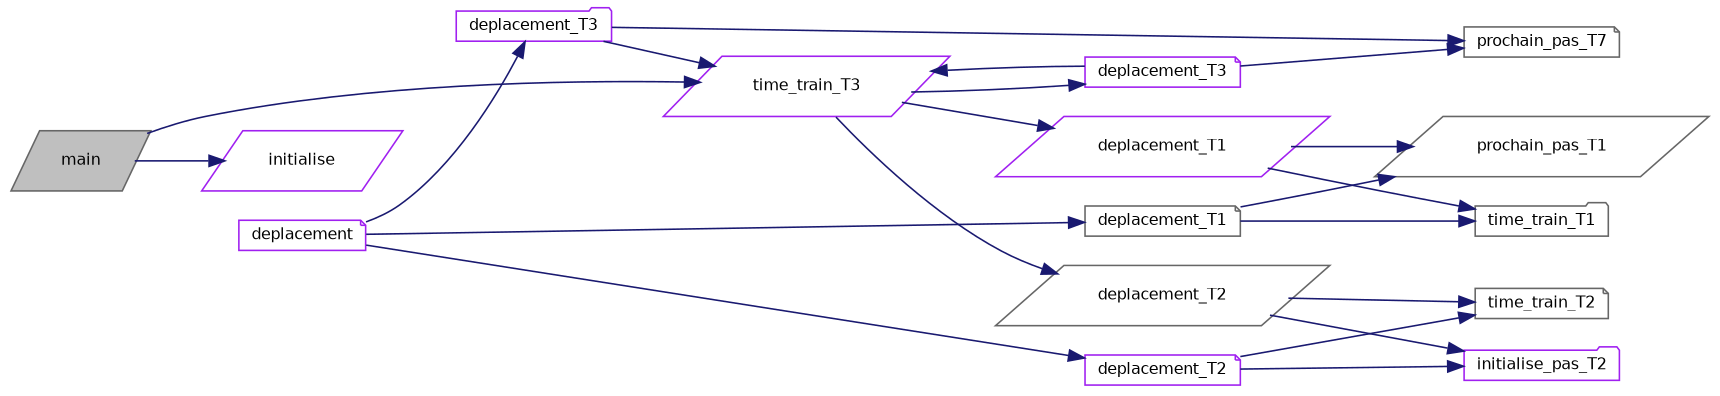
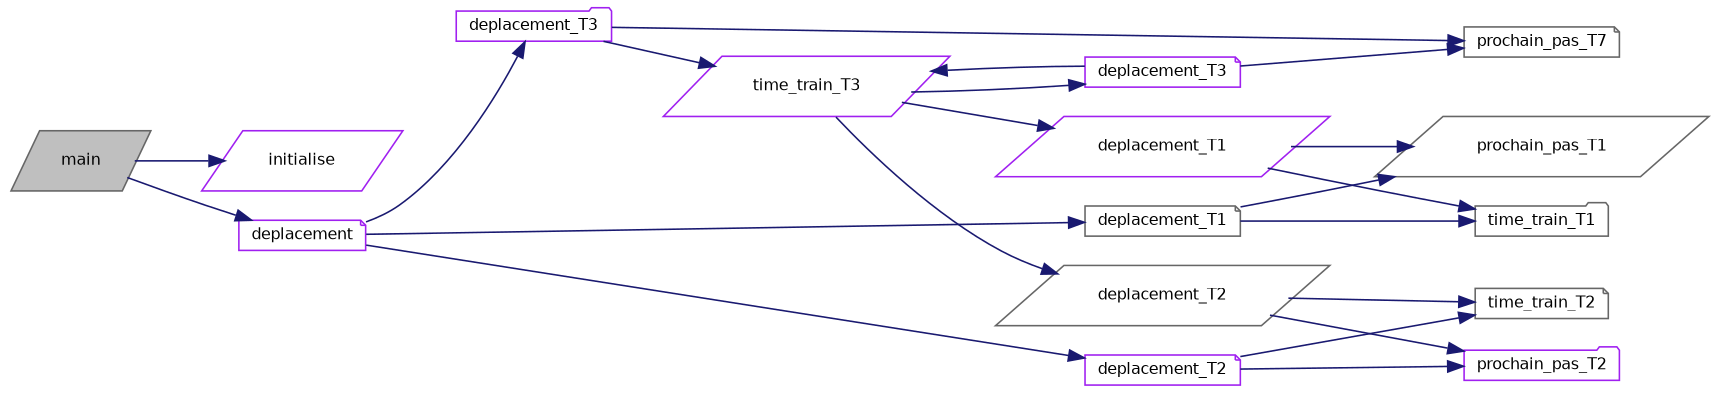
(414, 89) -> (181, 197)
(1542, 365) -> (1542, 365)
